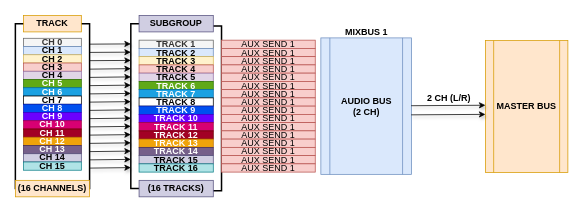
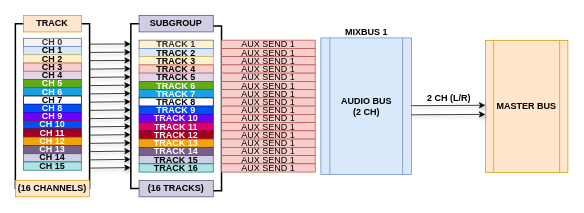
(176, 44) -> (176, 44)
(53, 125) -> (53, 125)
